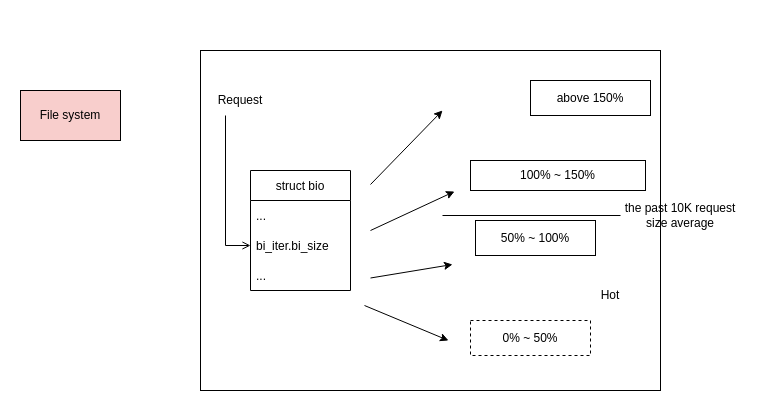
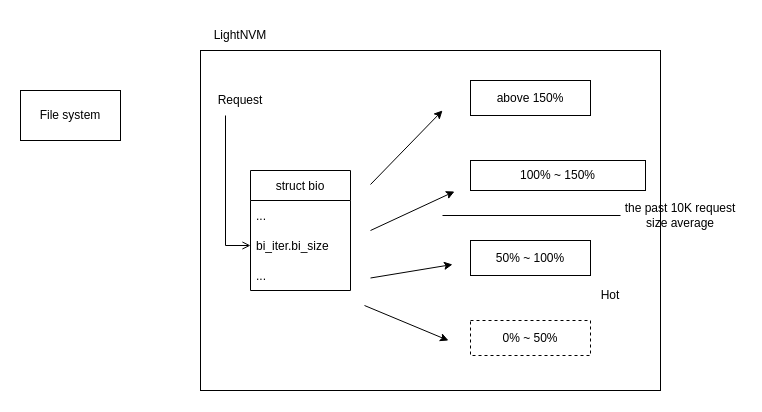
none -> (241, 36)
(591, 98) -> (531, 98)
(71, 116) -> (71, 116)
(536, 238) -> (531, 258)
